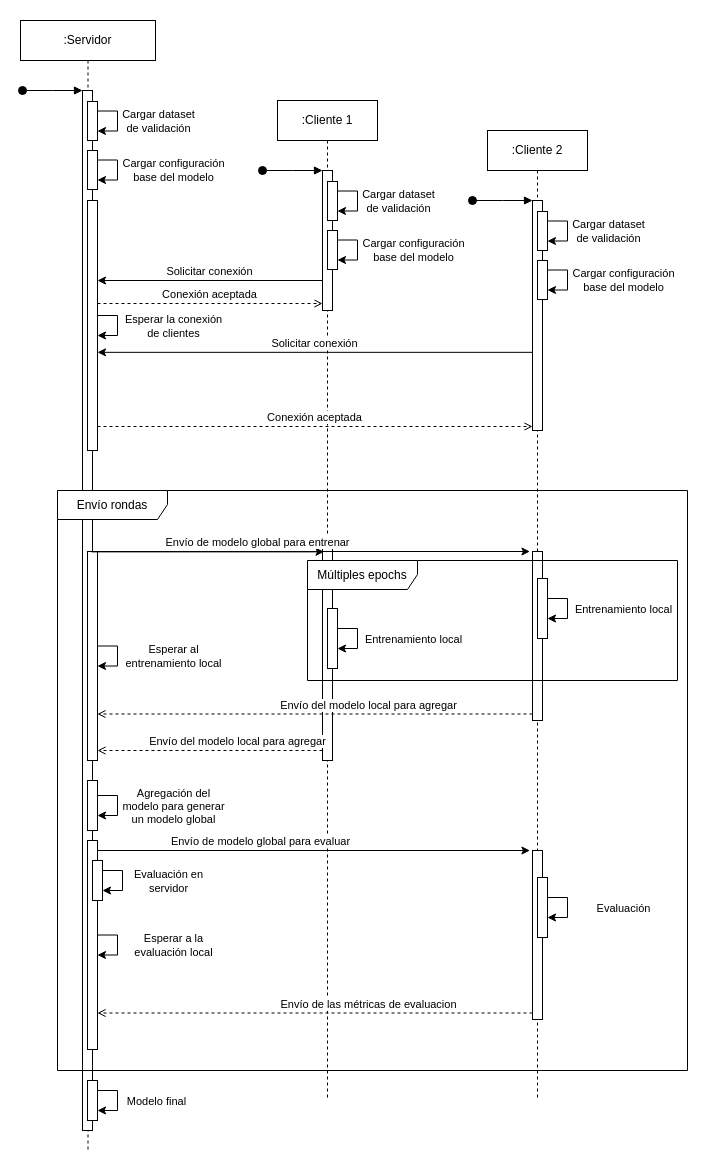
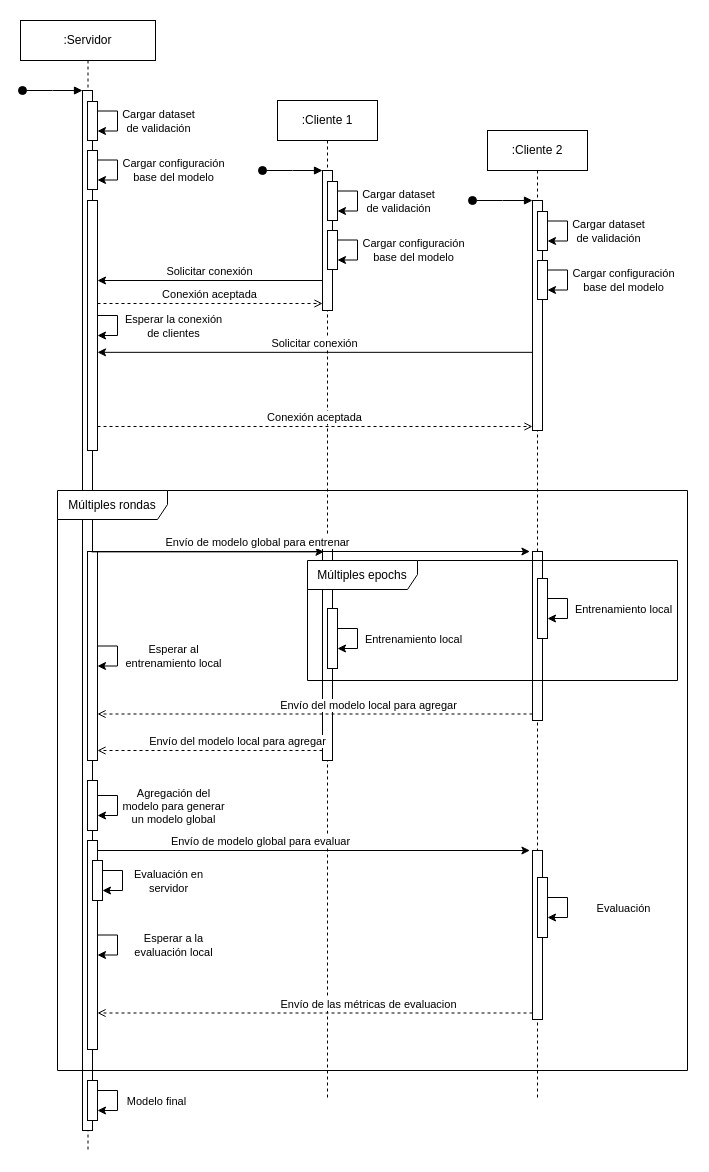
(113, 506) -> (113, 506)
